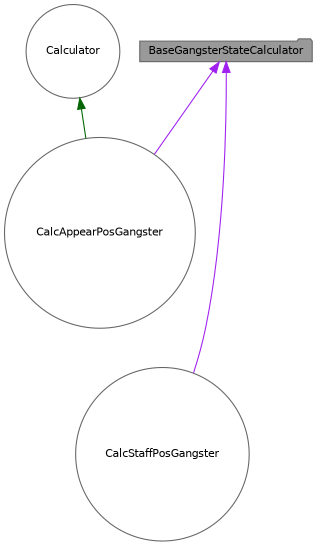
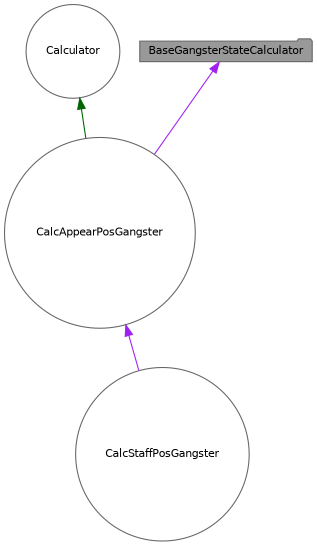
(220, 224) -> (134, 353)
